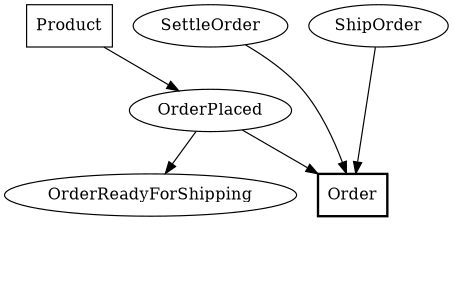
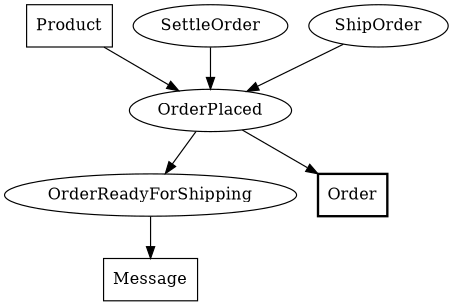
(306, 94) -> (210, 62)
(367, 104) -> (300, 65)
none -> (151, 280)
